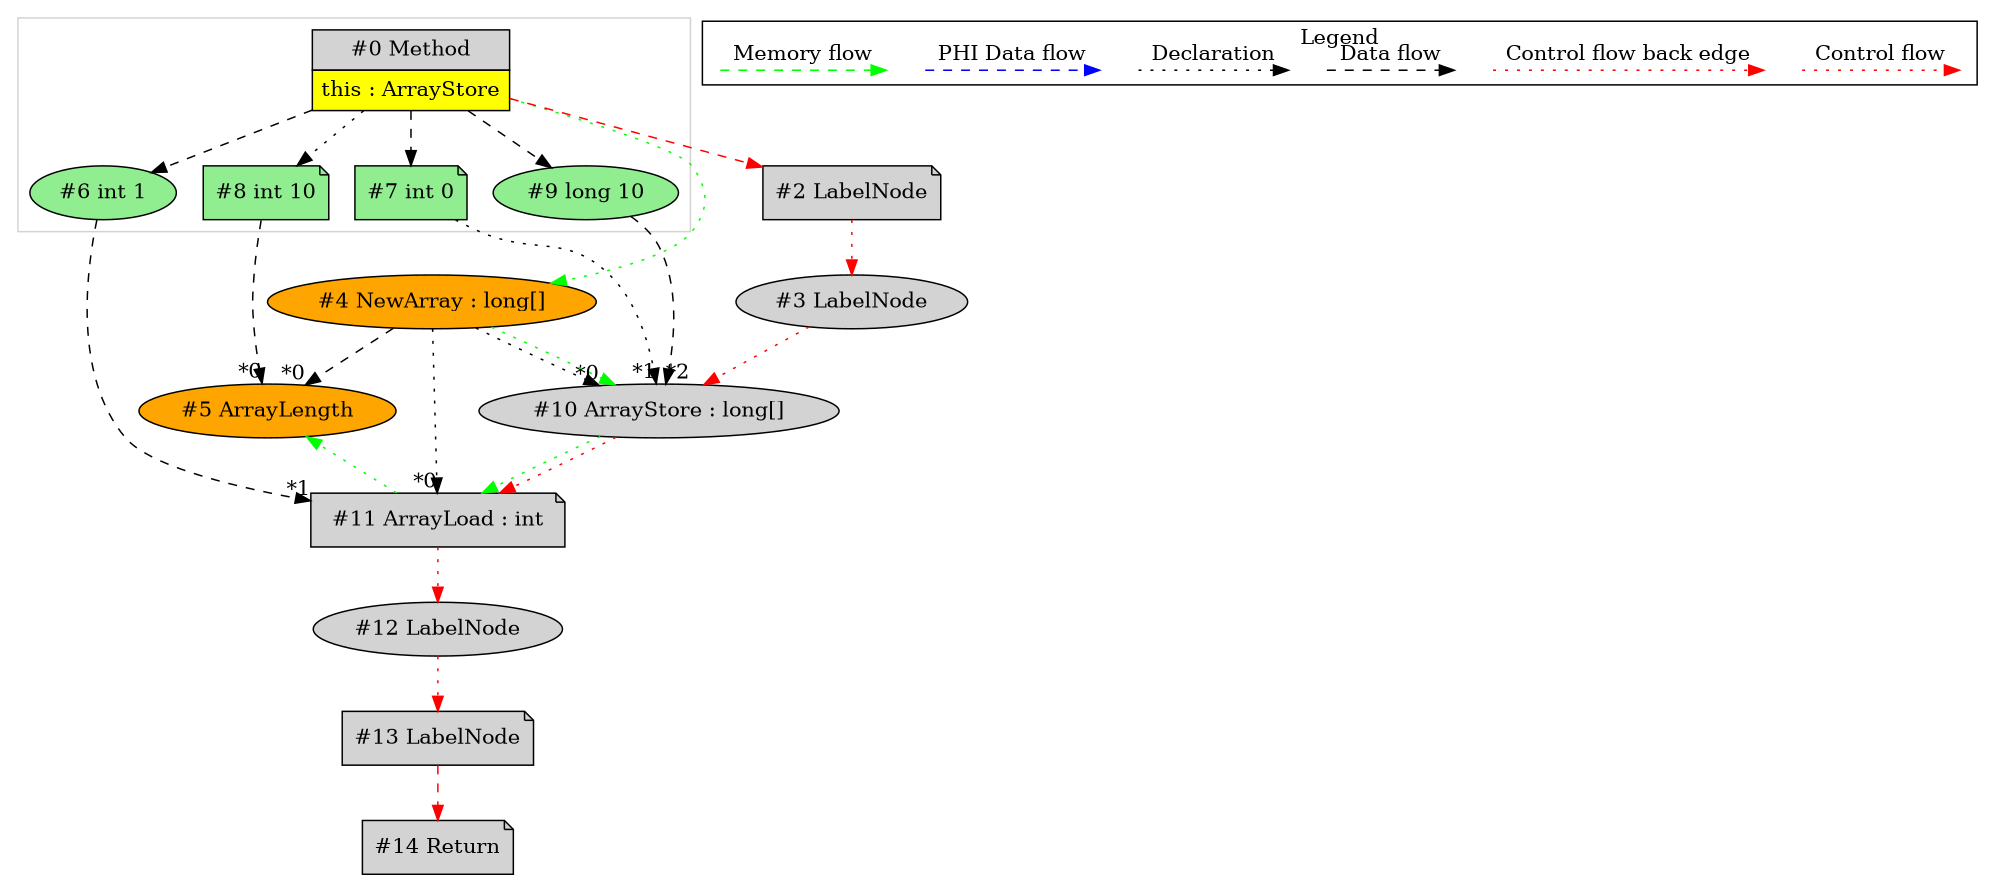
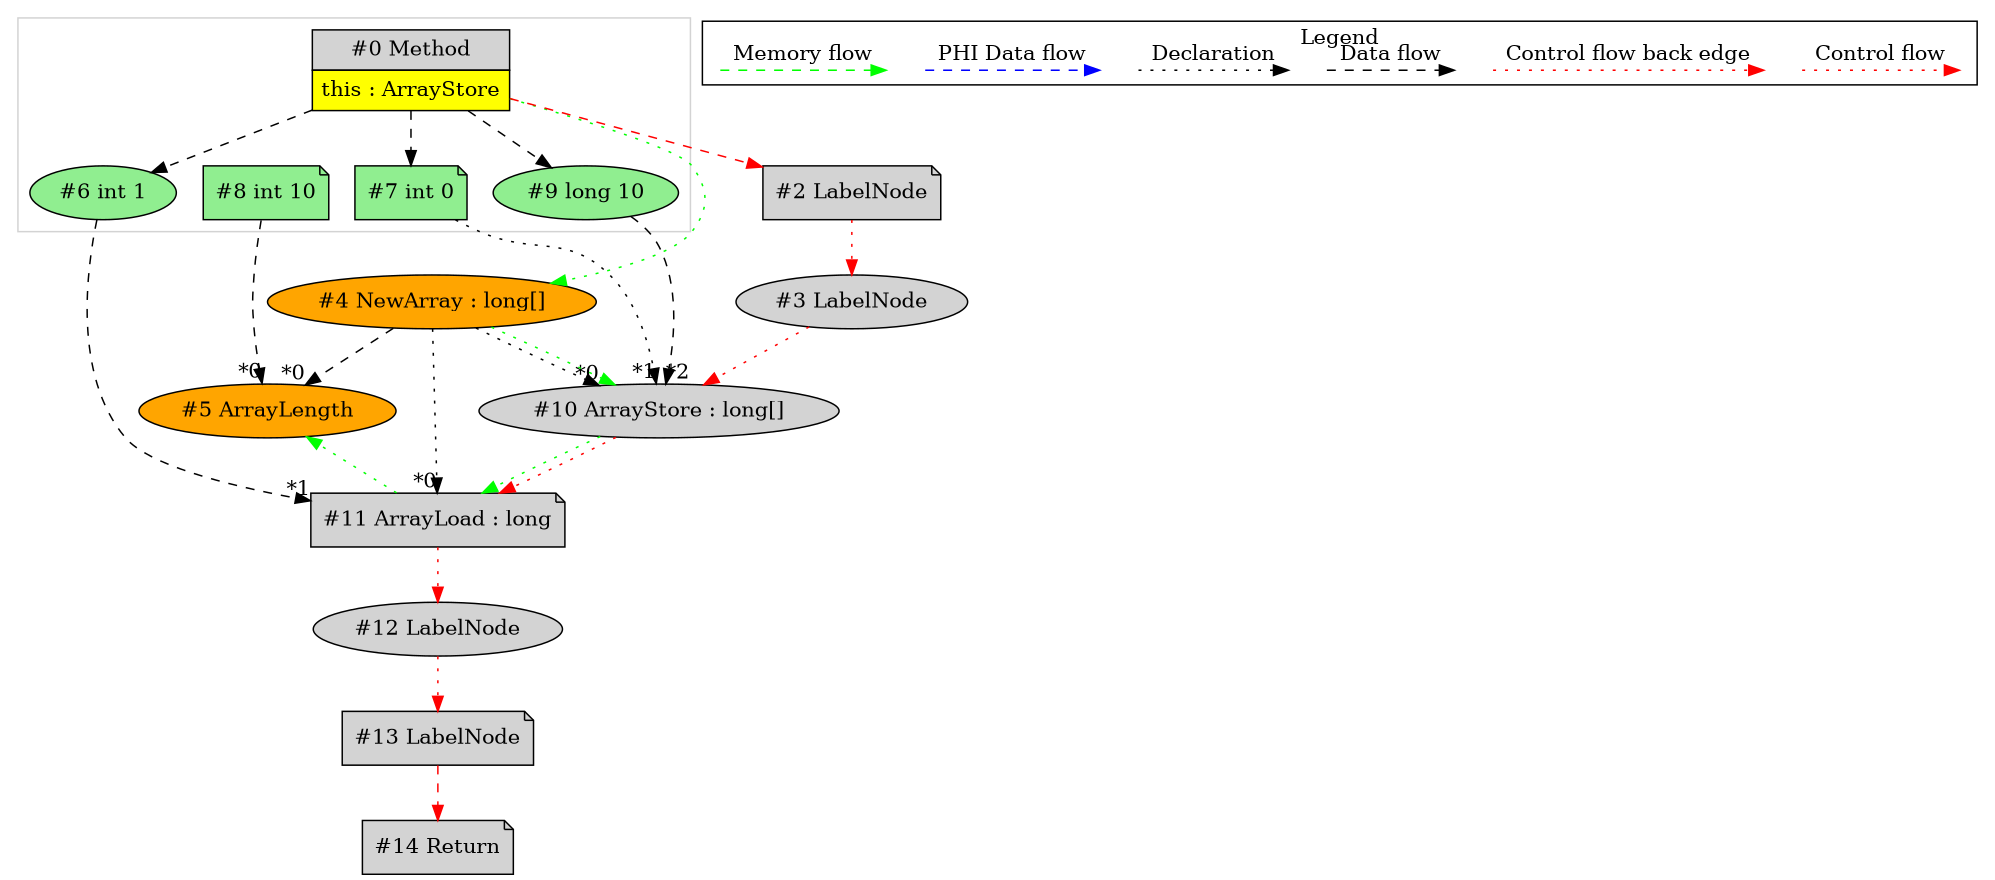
(336, 133) -> none
(438, 520) -> (438, 520)
